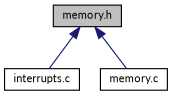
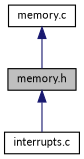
(114, 52) -> (42, 54)
